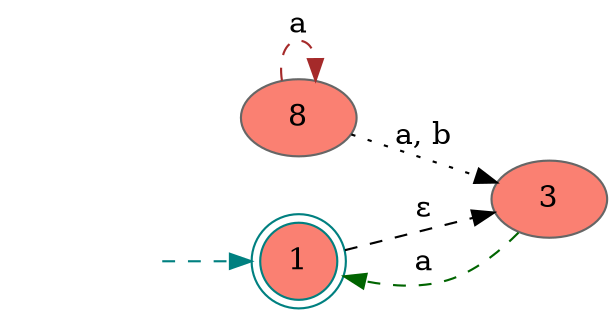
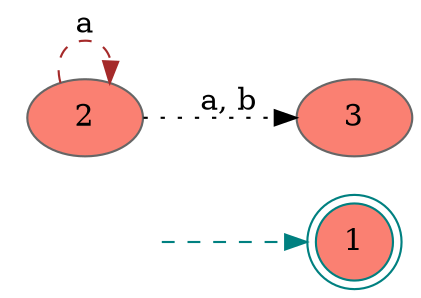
(299, 118) -> (85, 118)
(409, 234) -> none
(449, 280) -> none
